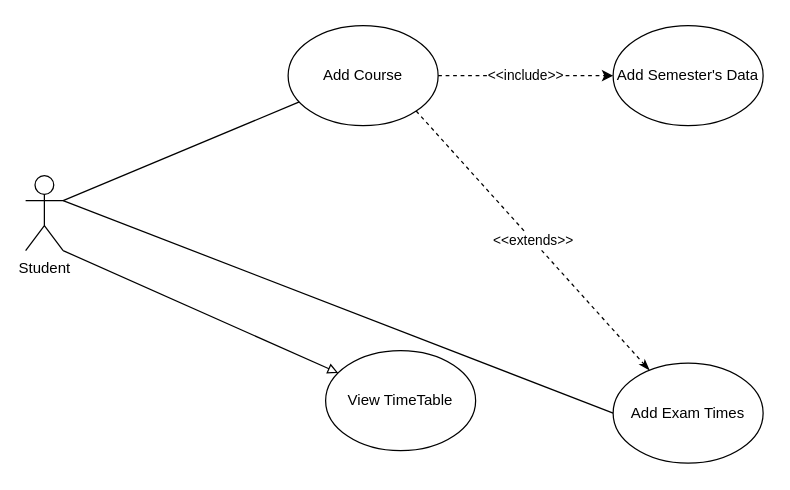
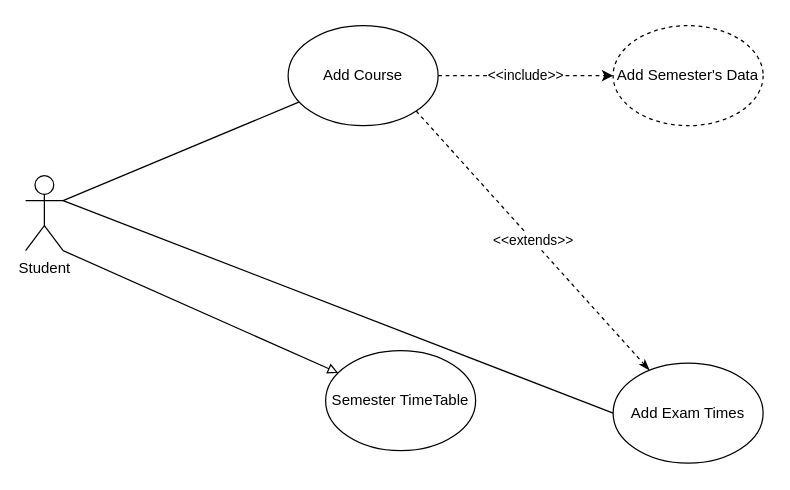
(688, 76) -> (688, 76)
(401, 401) -> (401, 401)
